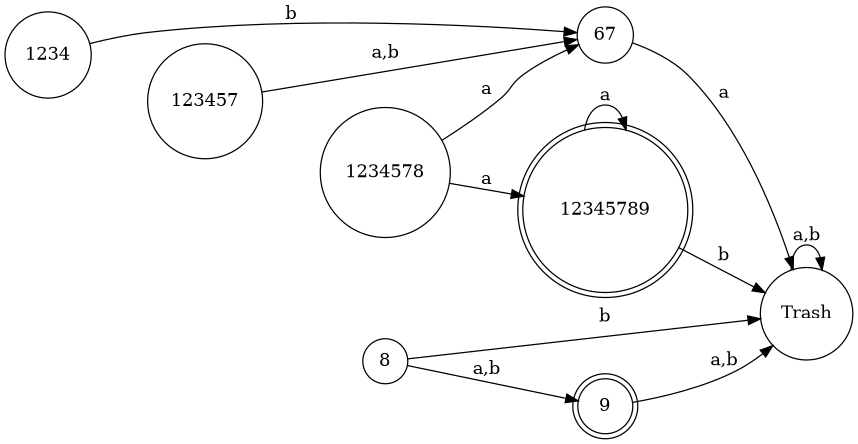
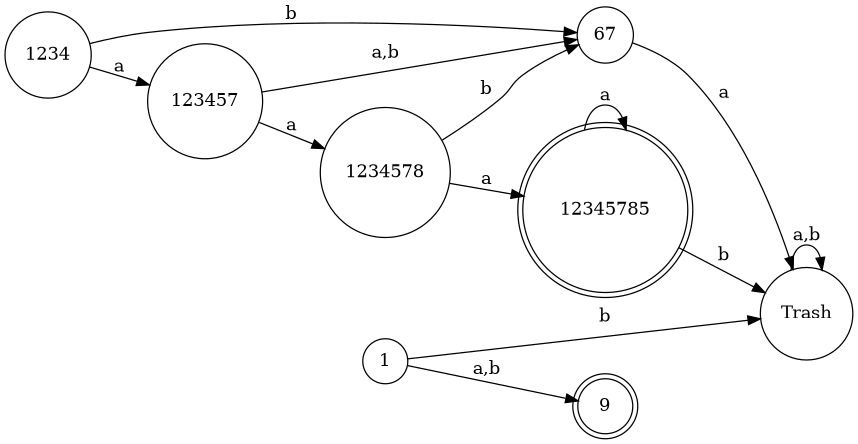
none -> (113, 74)
(487, 89) -> (487, 89)
none -> (286, 133)
(605, 210) -> (605, 210)
(385, 361) -> (385, 361)
(701, 385) -> none
